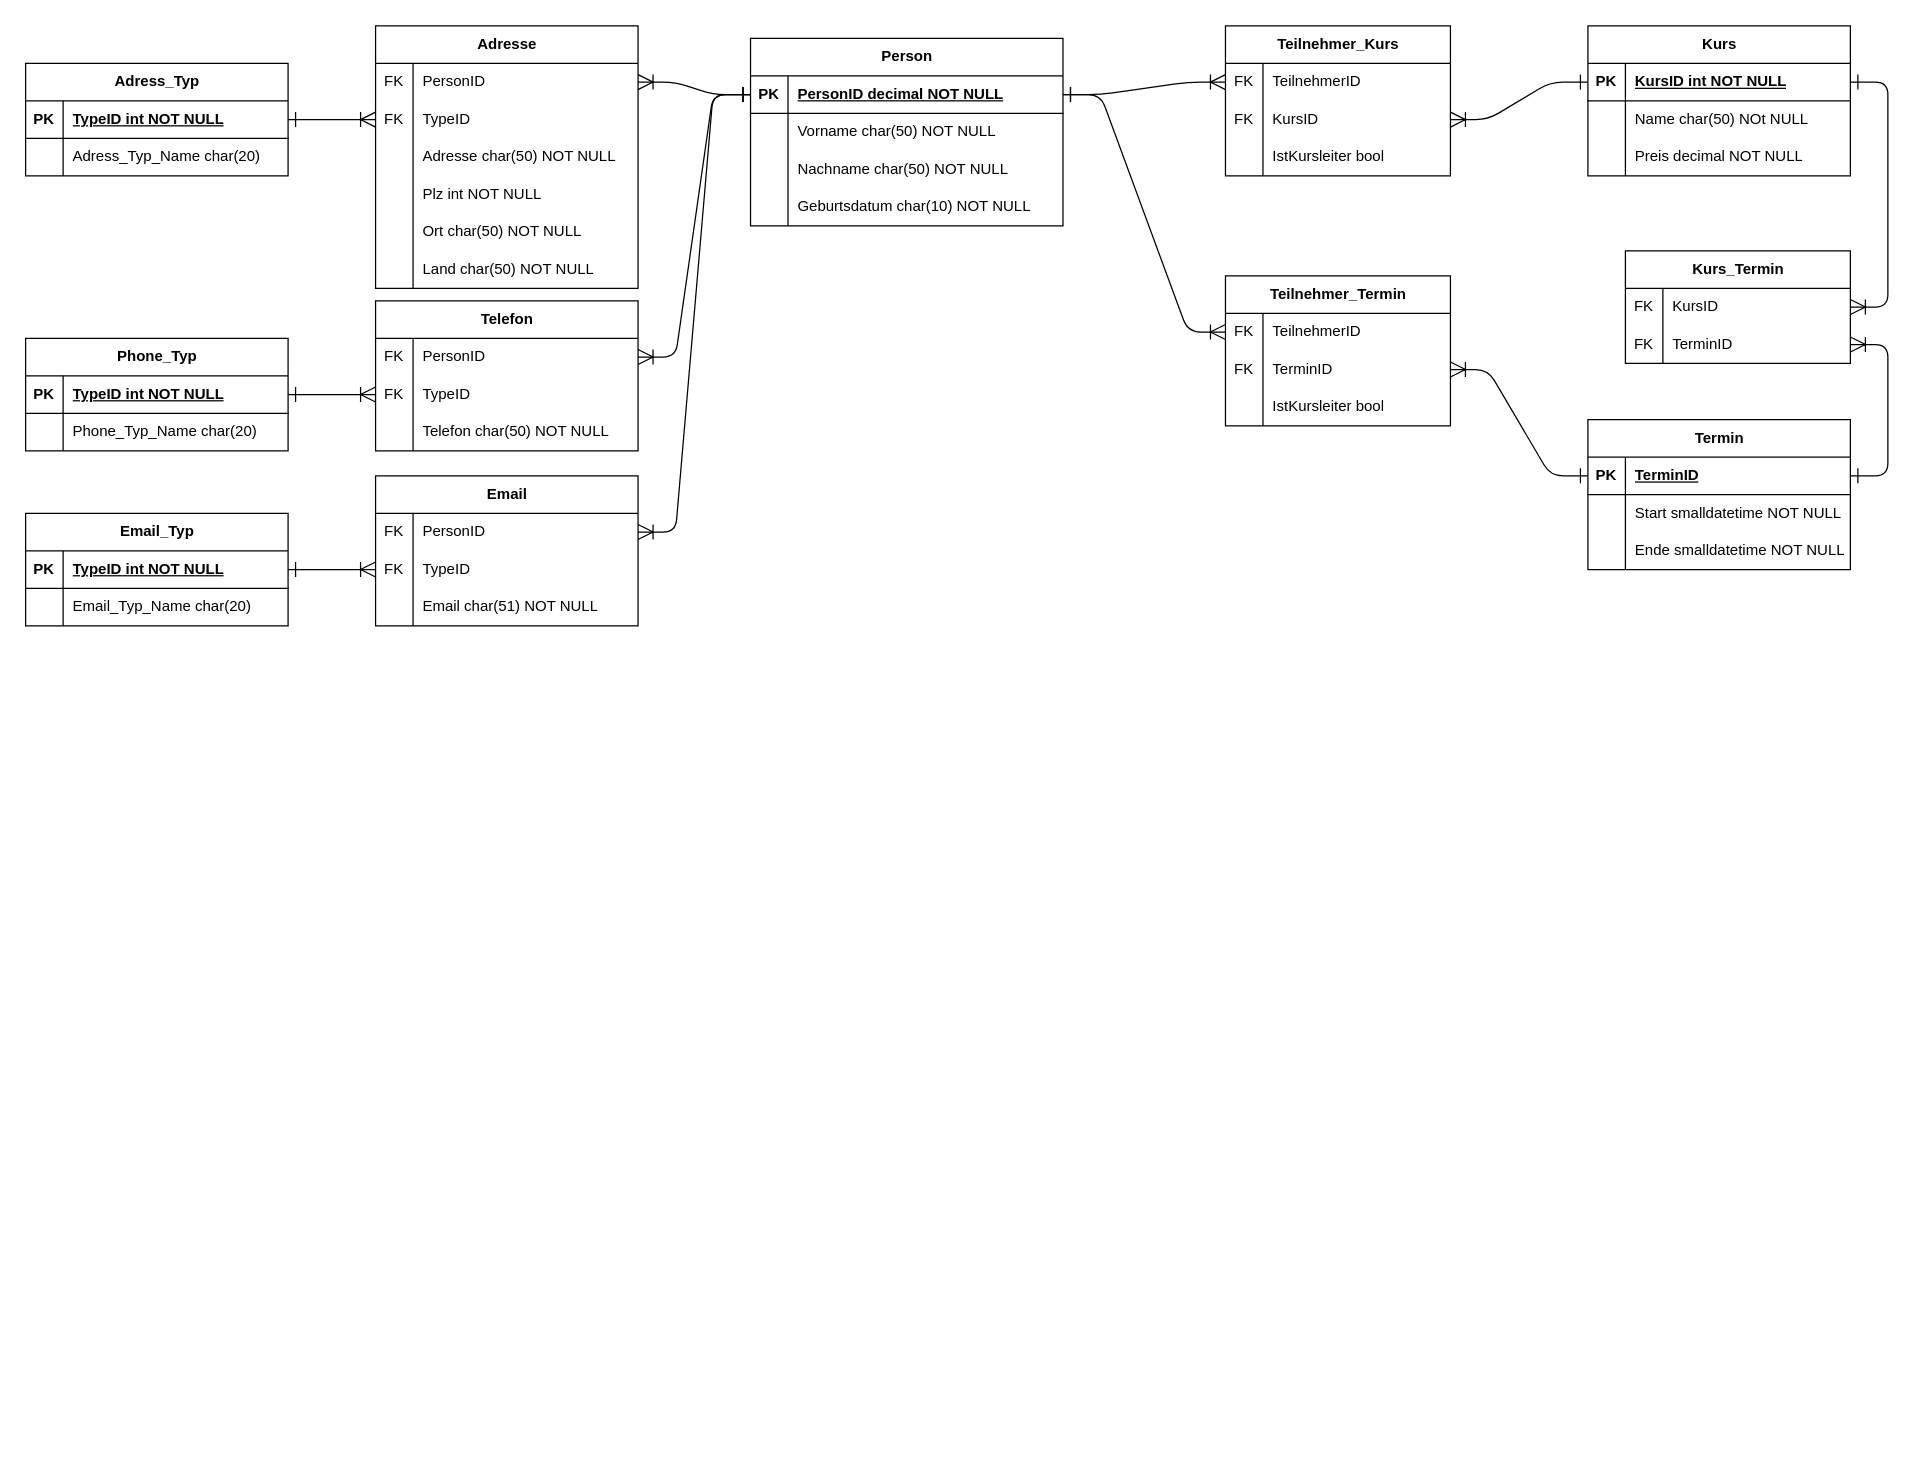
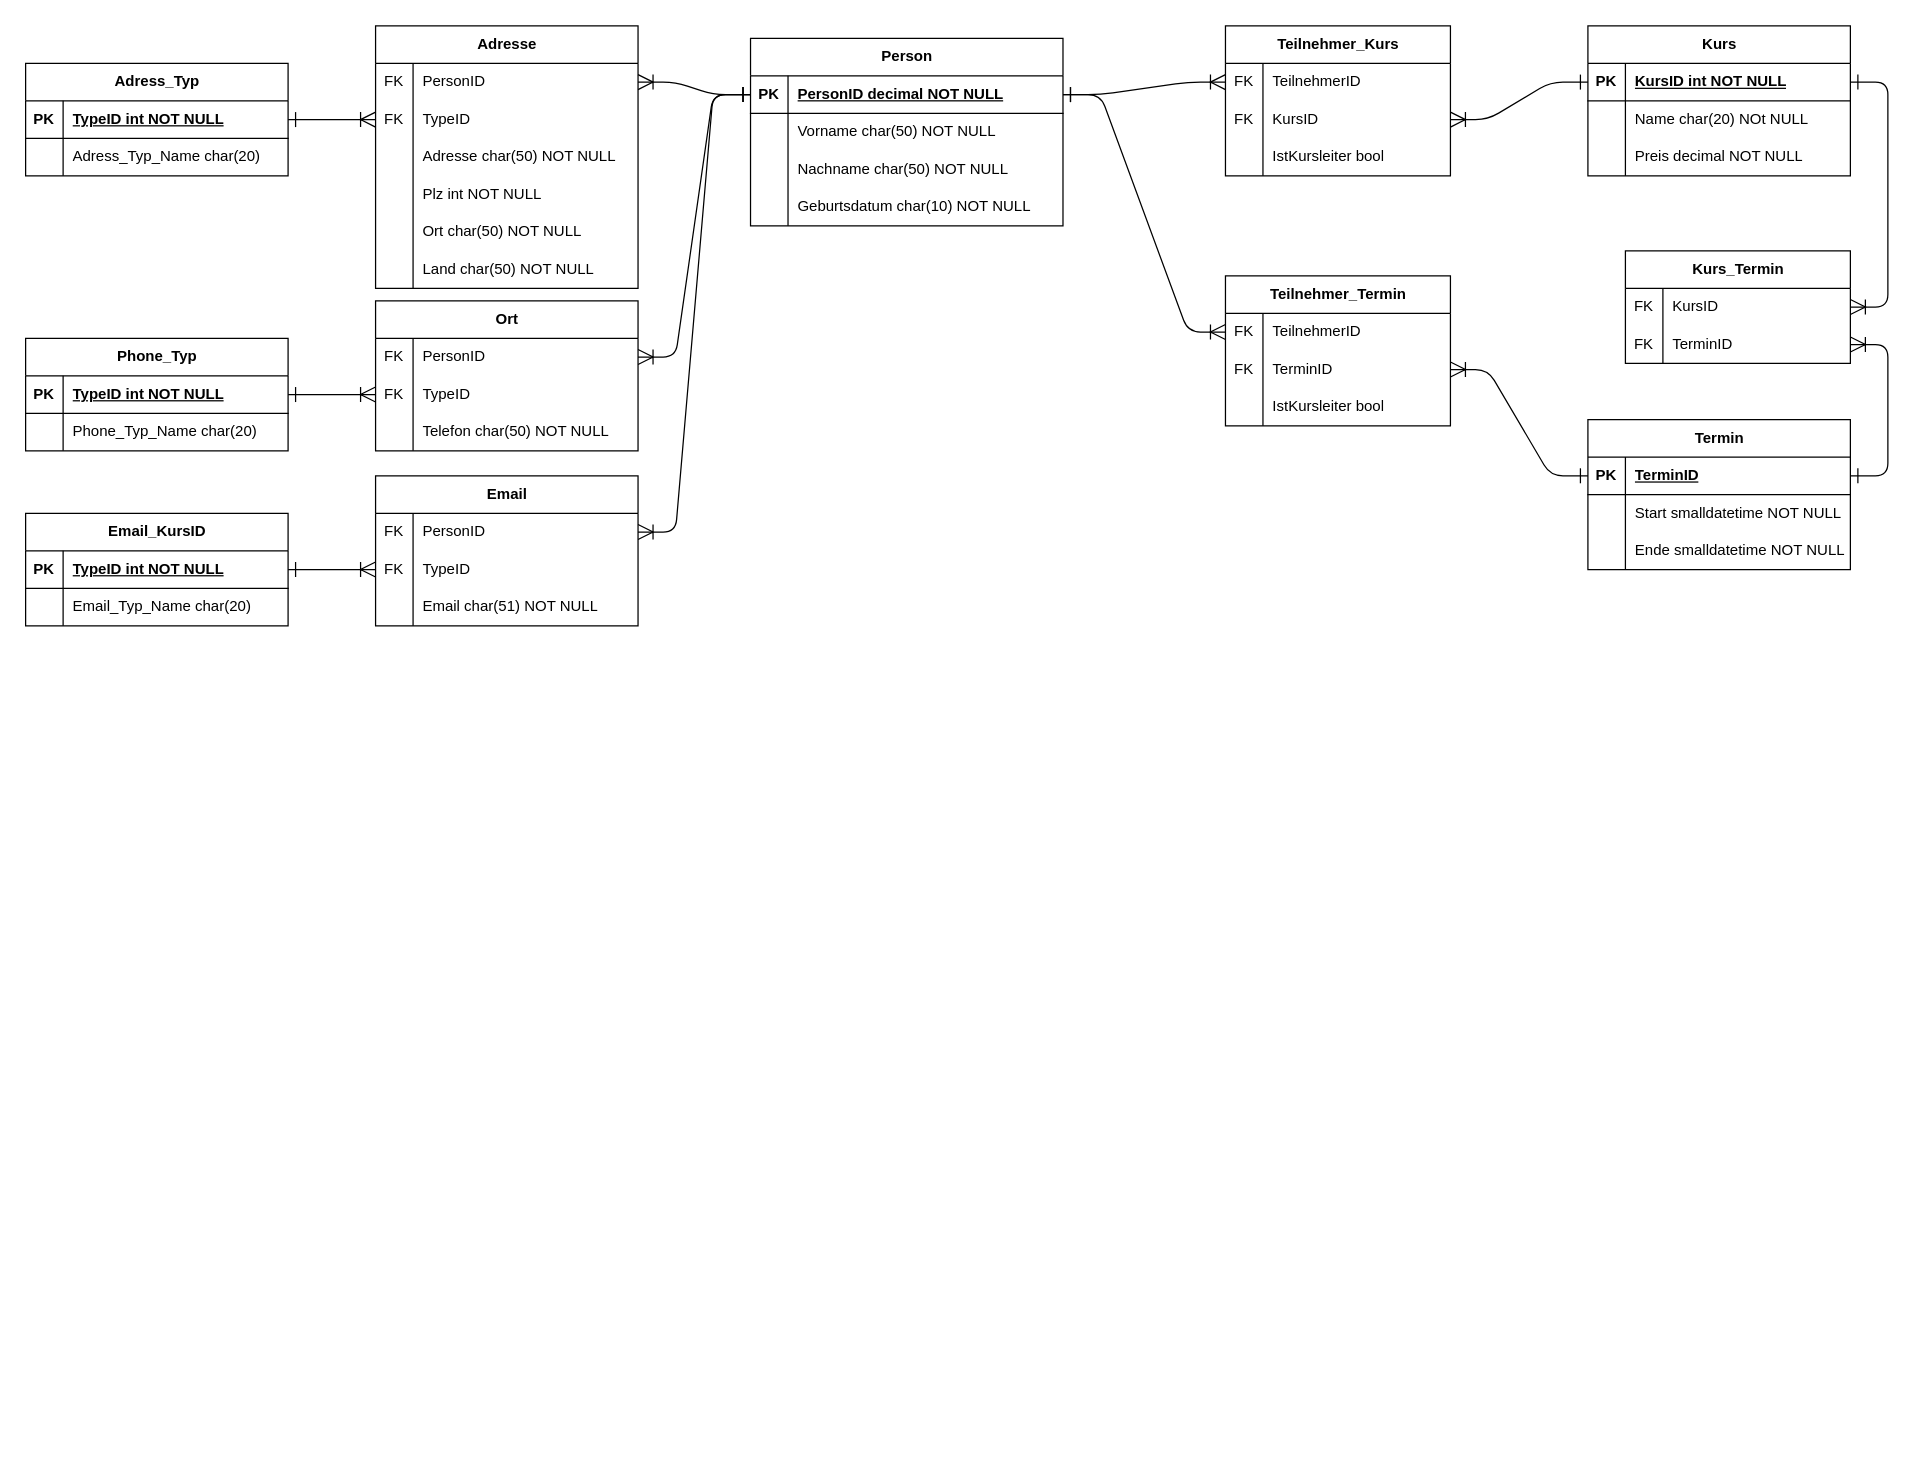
(1722, 119) -> (1722, 119)
(508, 319) -> (508, 319)
(158, 532) -> (158, 532)
